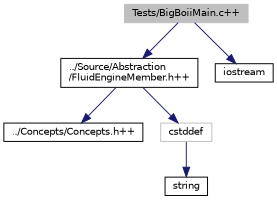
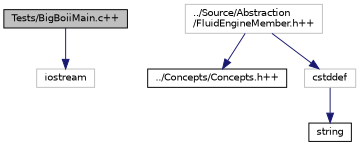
(186, 14) -> (66, 19)
(164, 37) -> none
(129, 73) -> (254, 19)
(244, 73) -> (66, 78)
